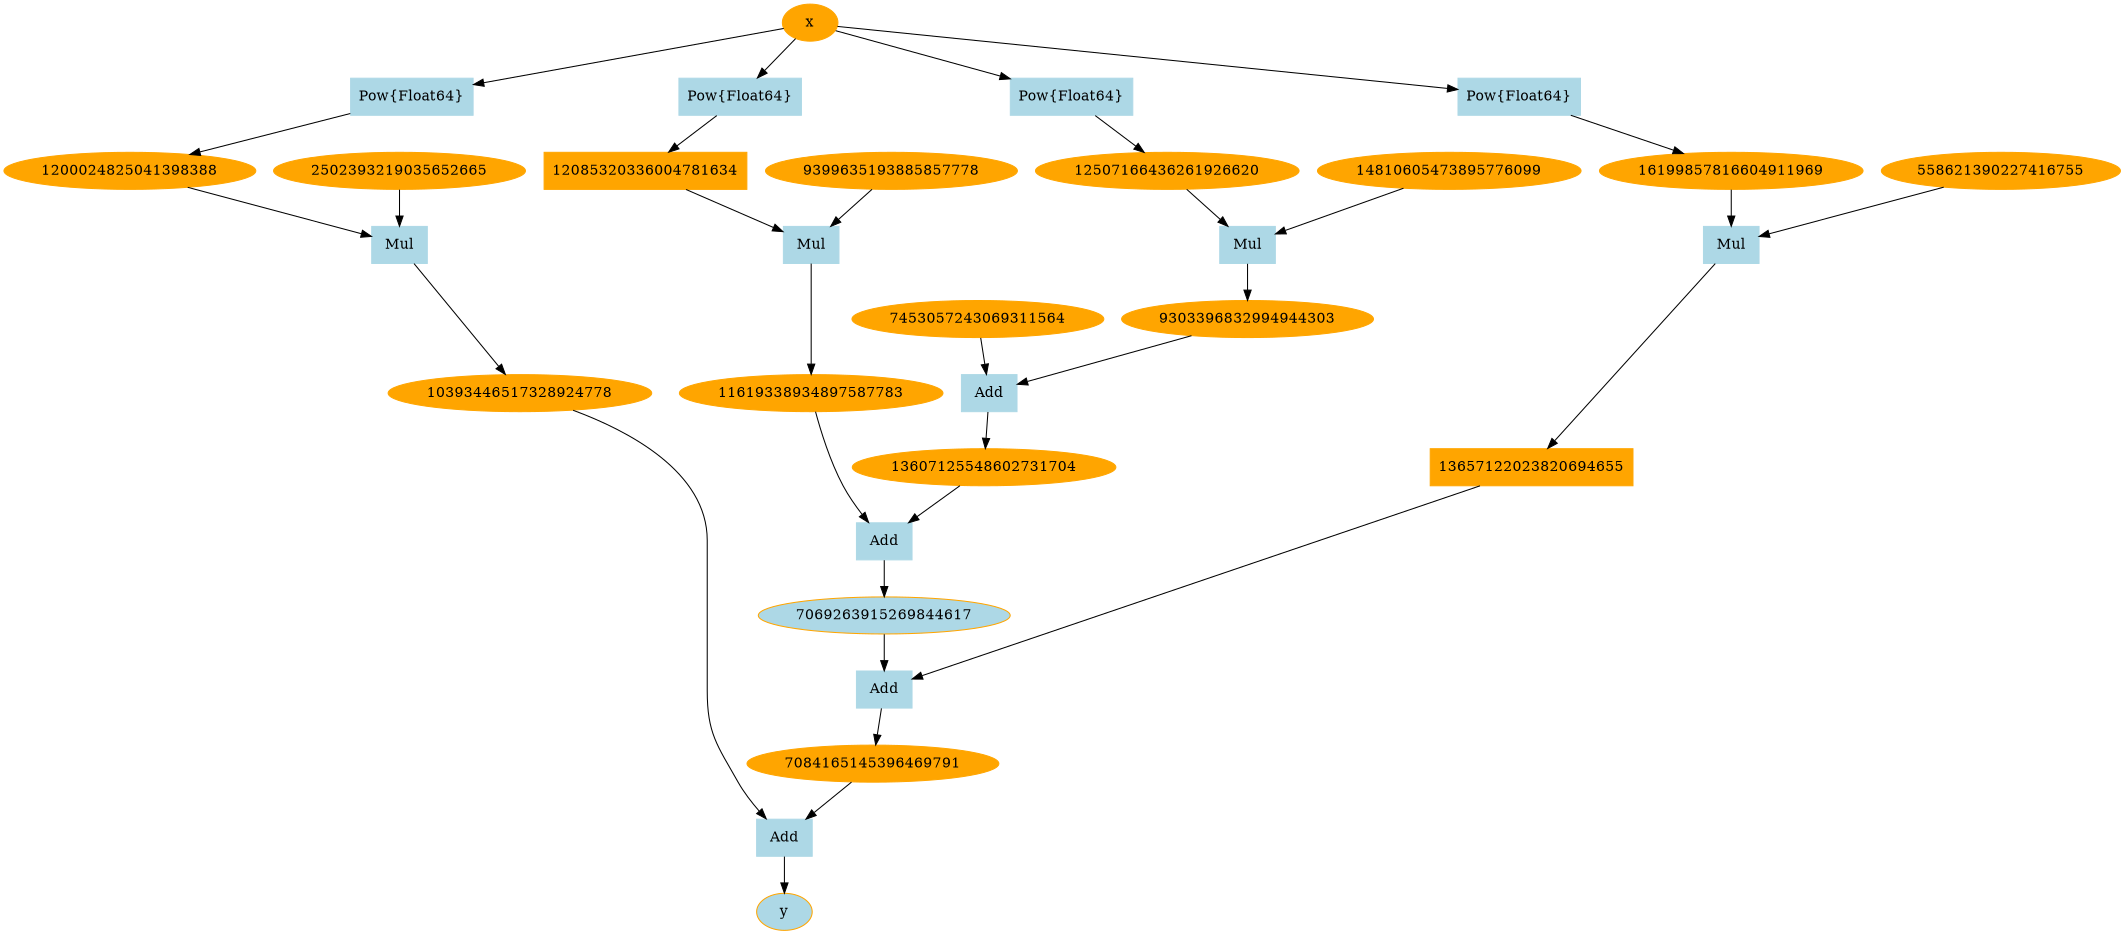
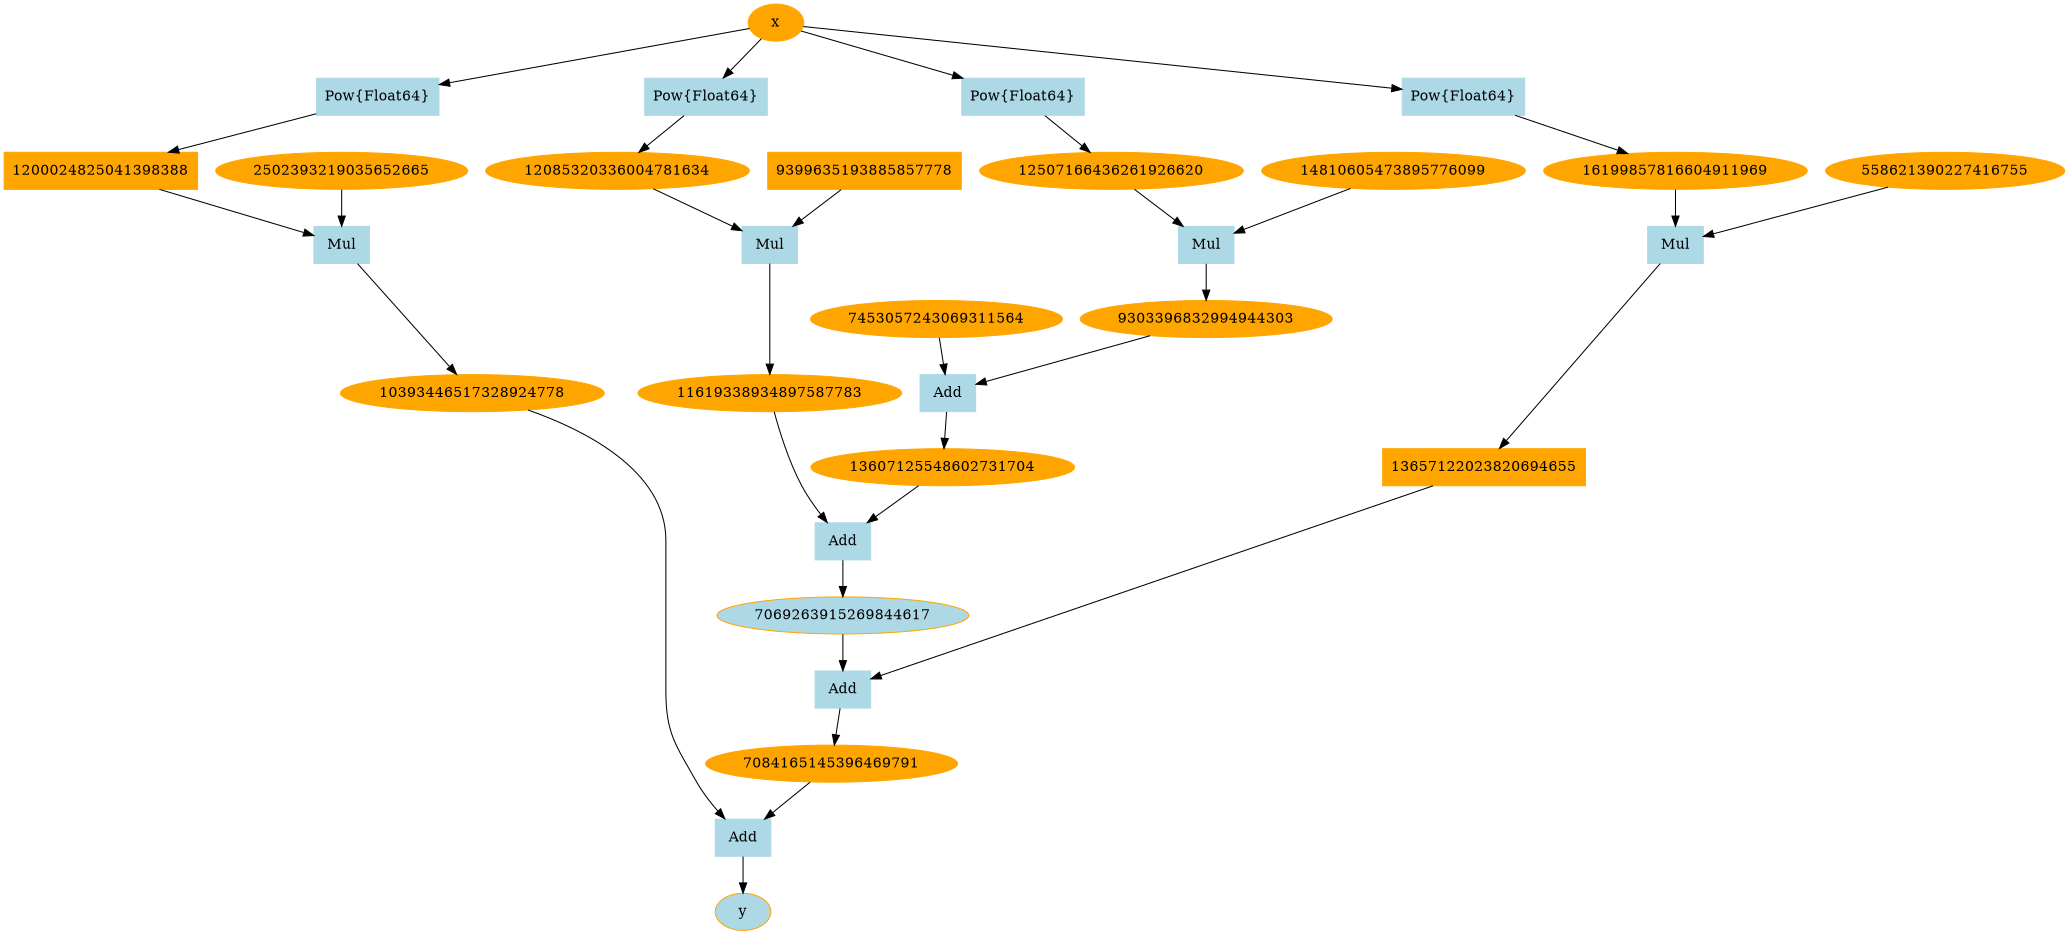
(130, 171) -> (101, 171)
(645, 171) -> (617, 171)
(891, 171) -> (864, 171)
